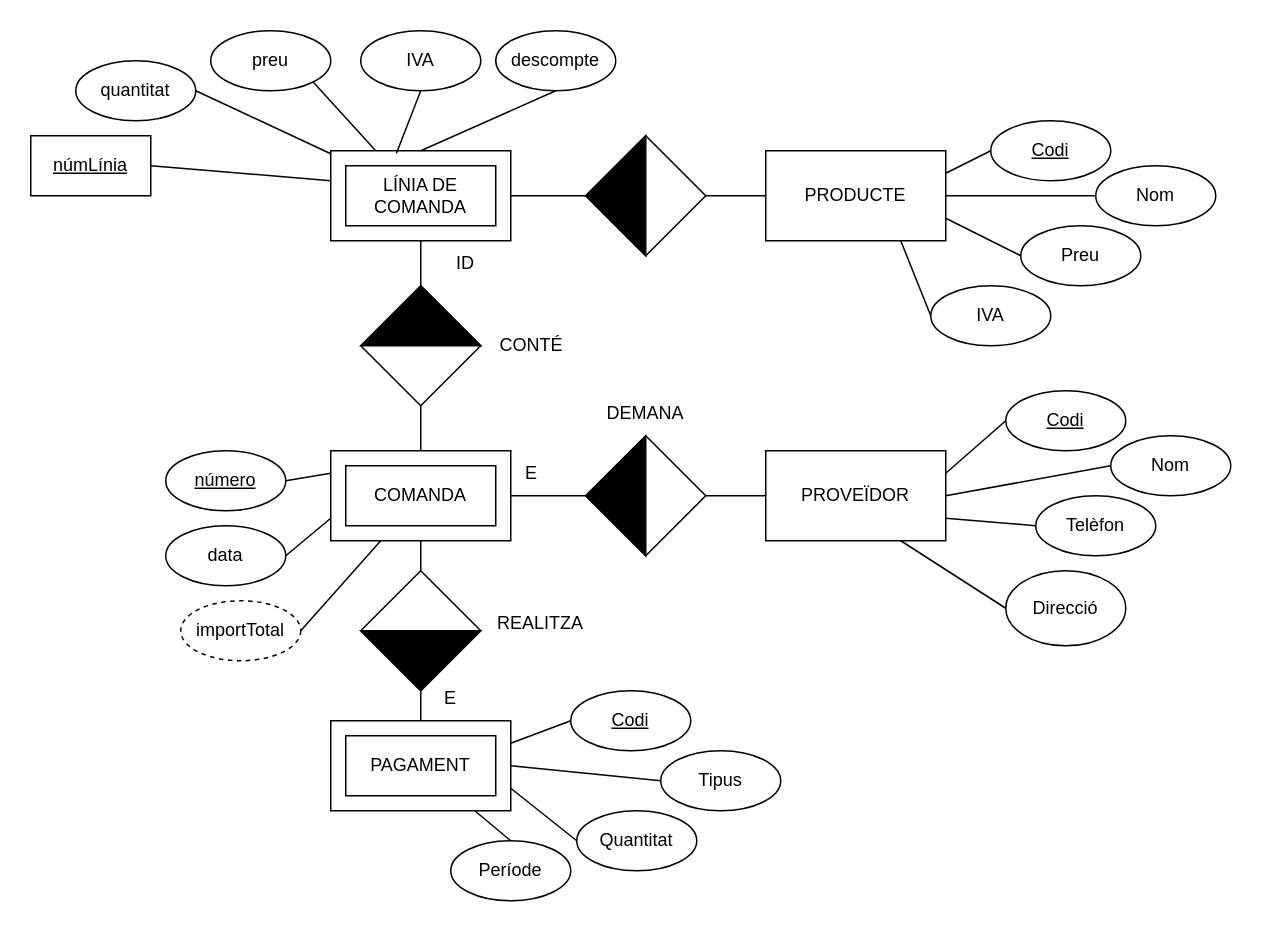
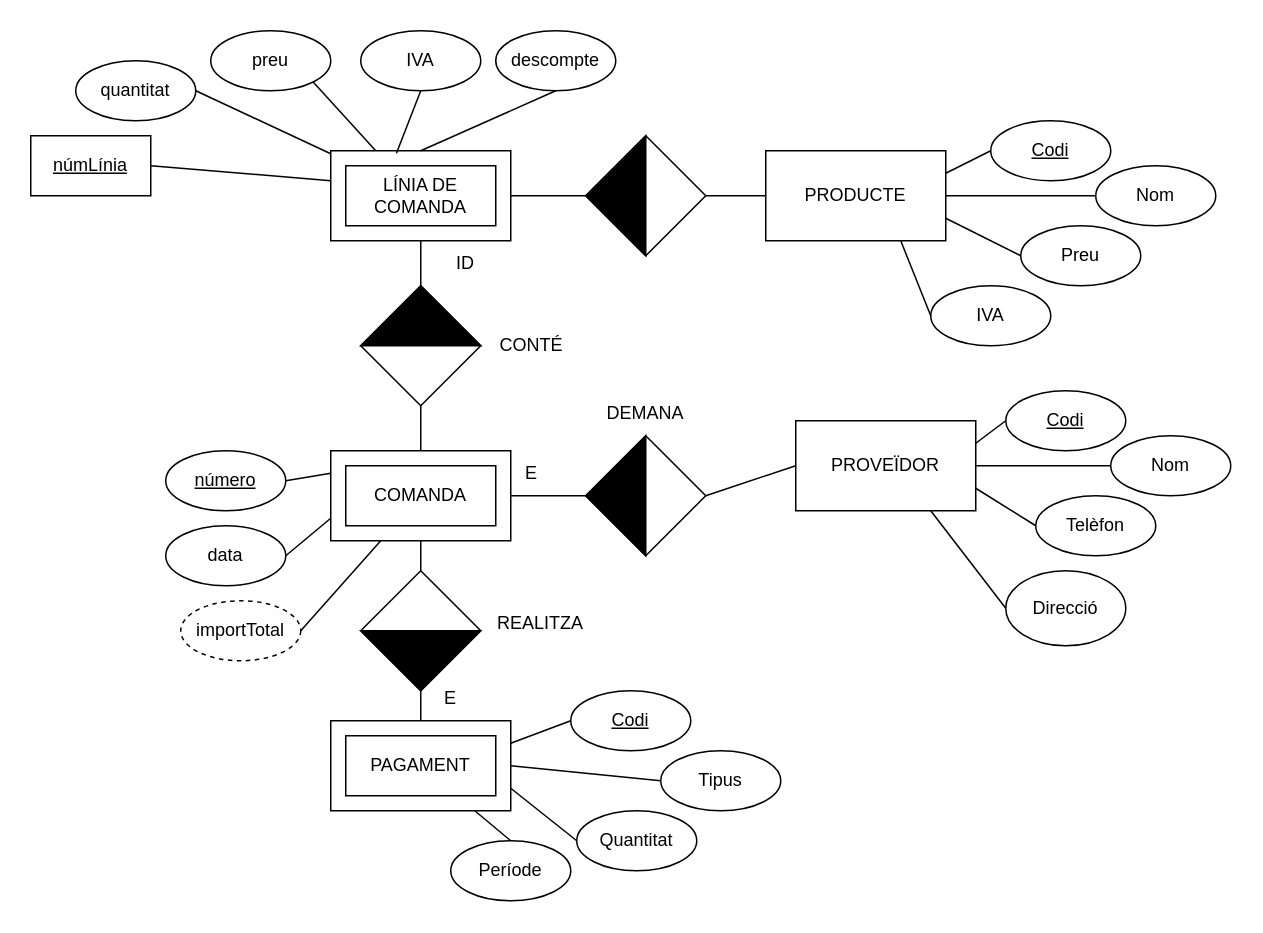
(856, 496) -> (886, 466)
